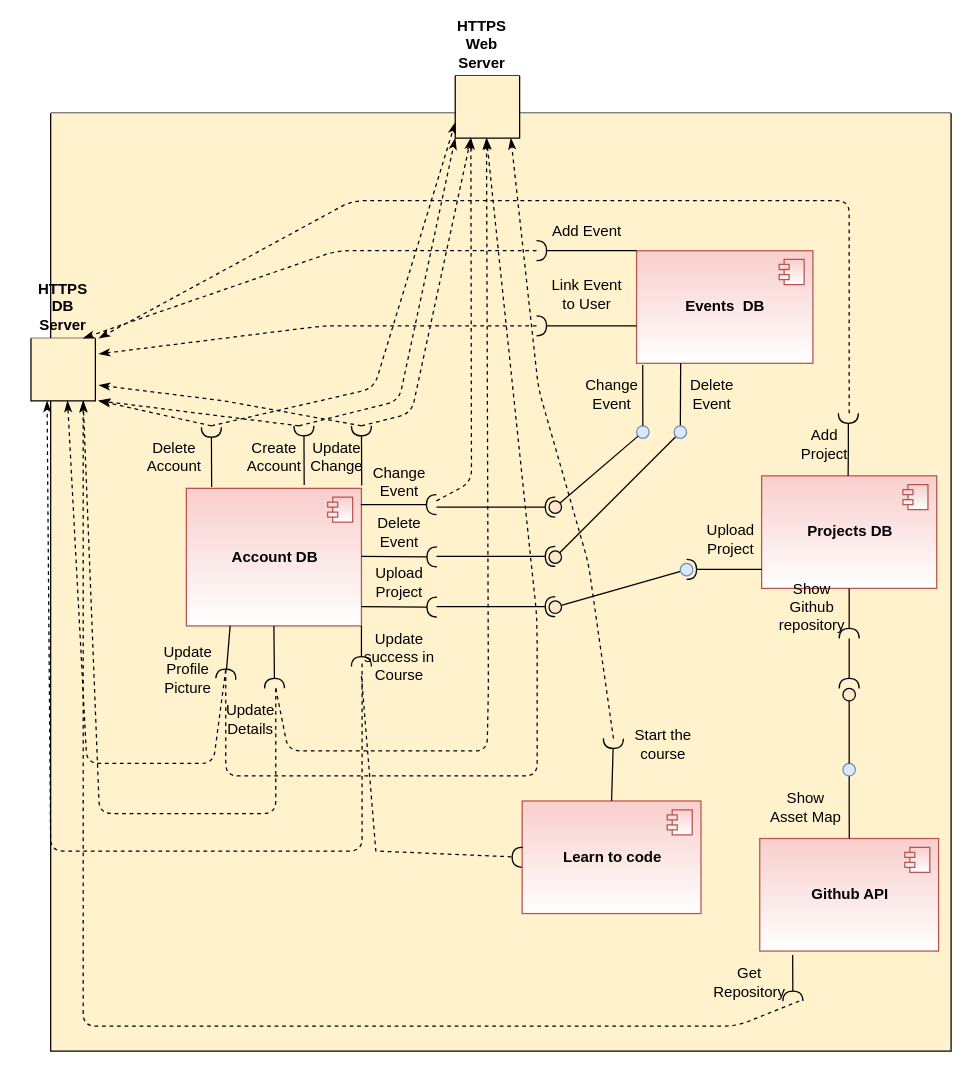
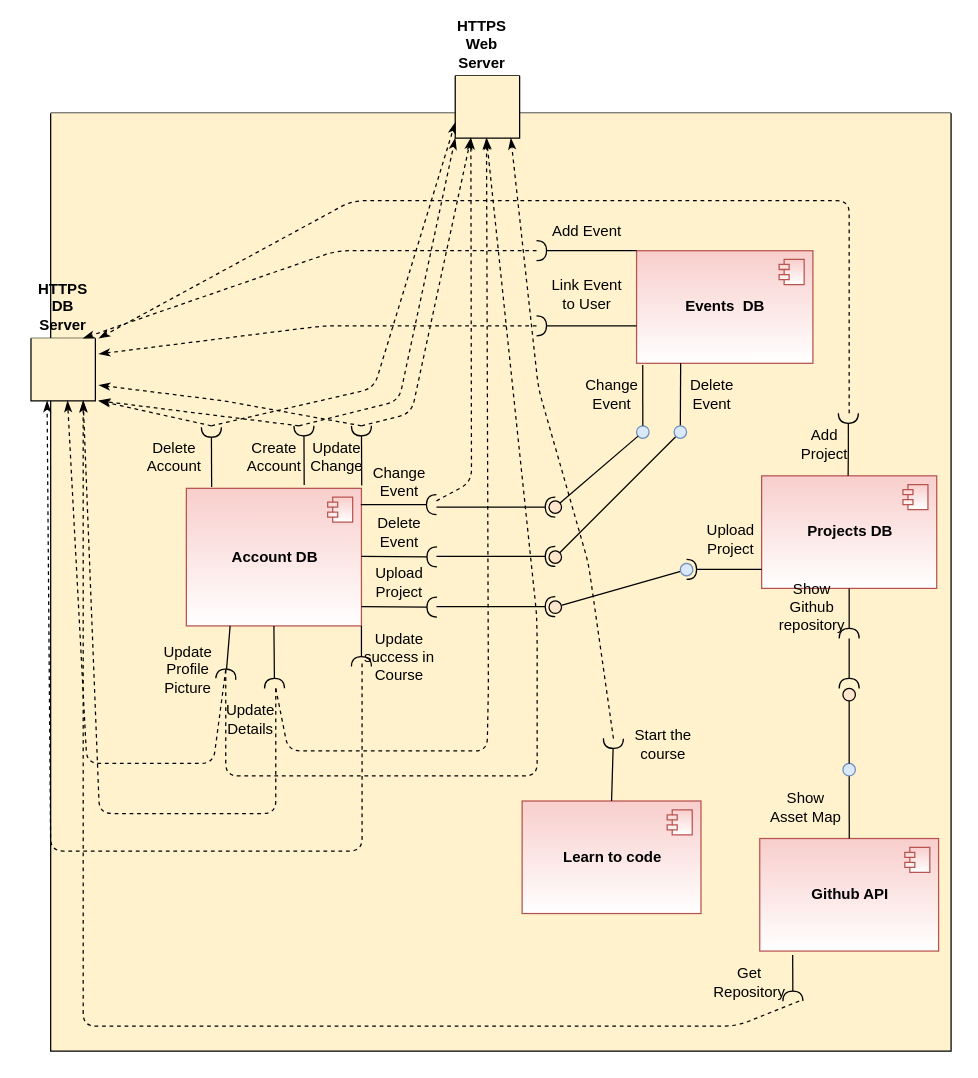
(375, 845) -> none
